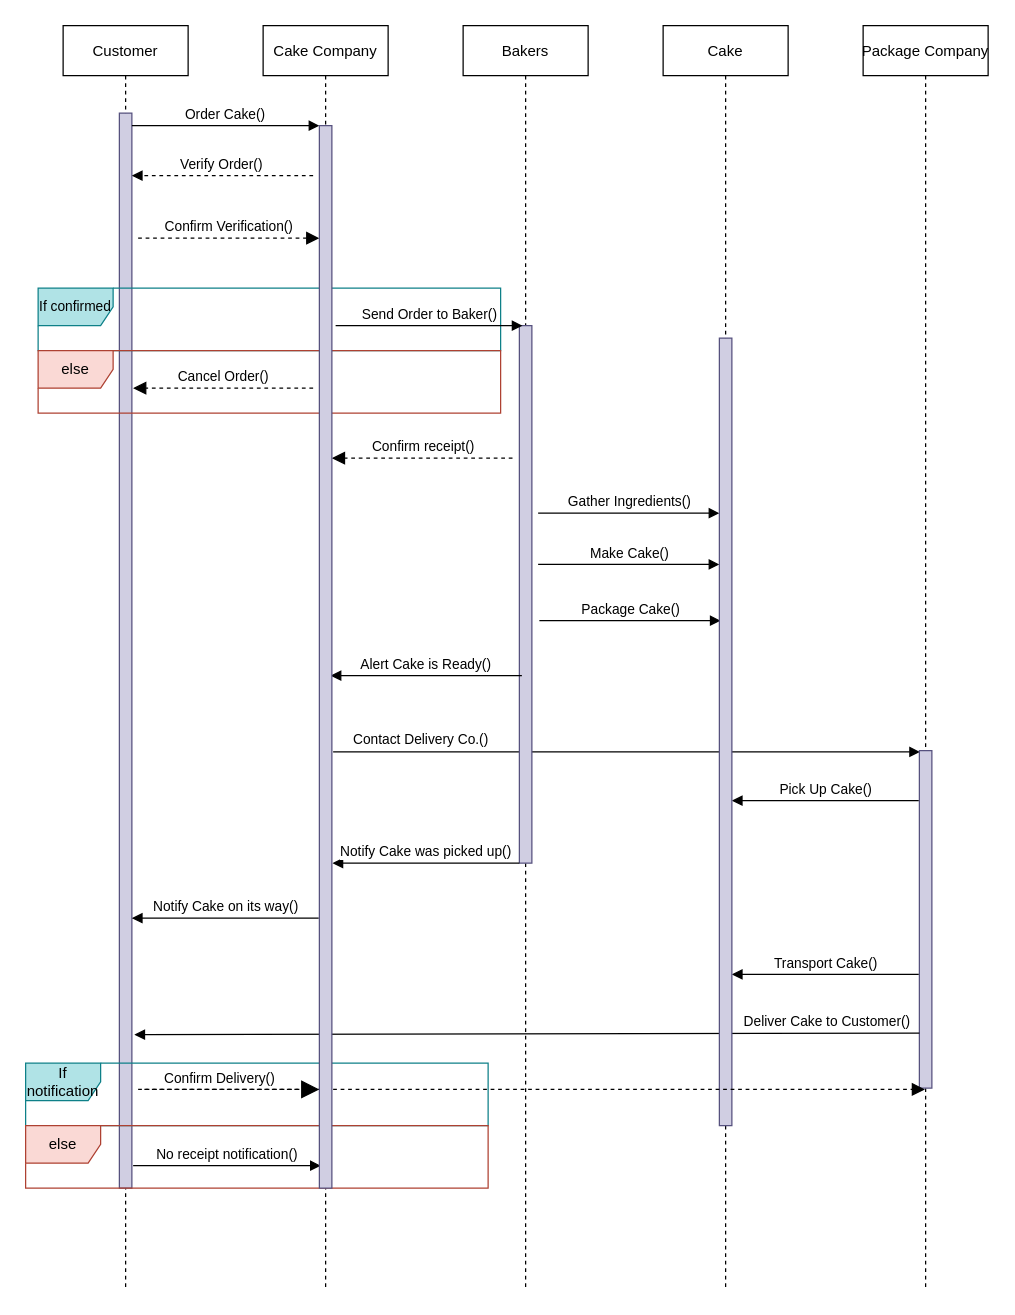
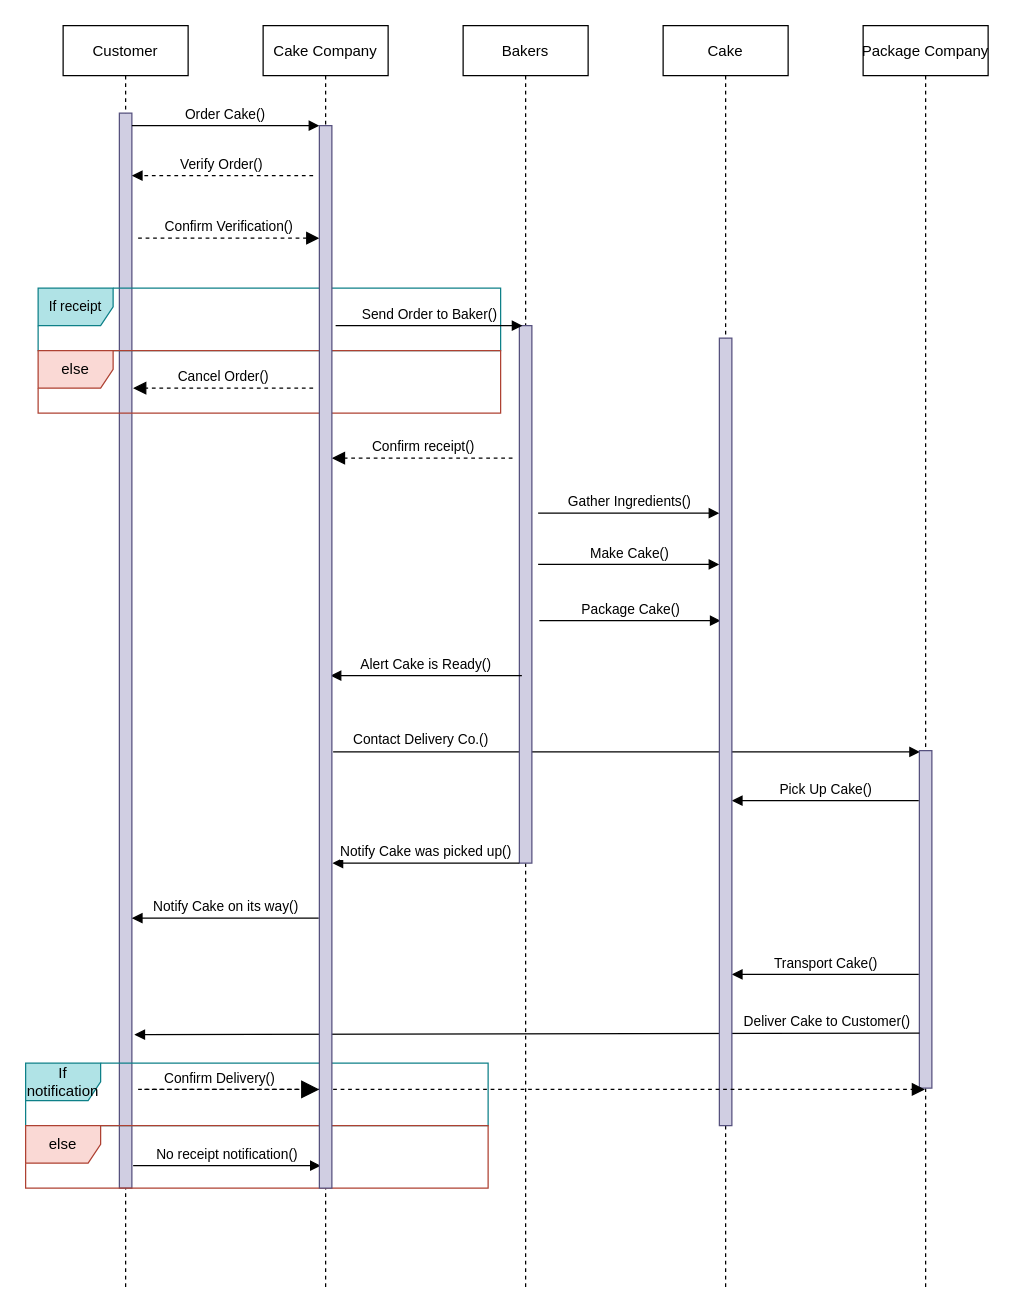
(76, 307) -> (76, 307)
